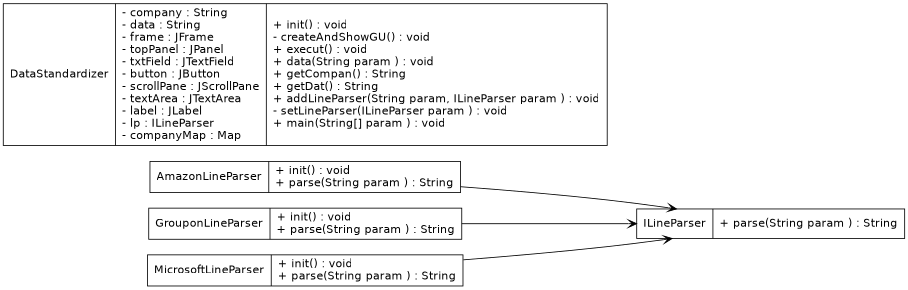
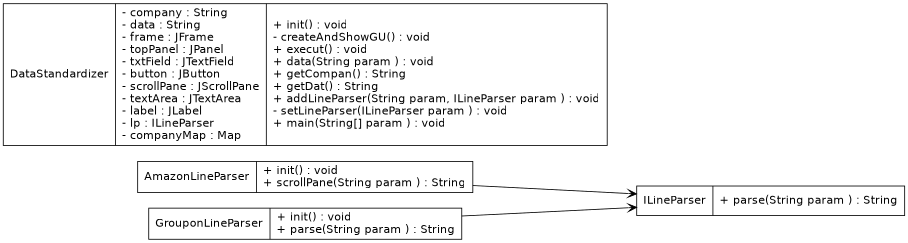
(365, 183) -> (365, 183)
(305, 270) -> none
